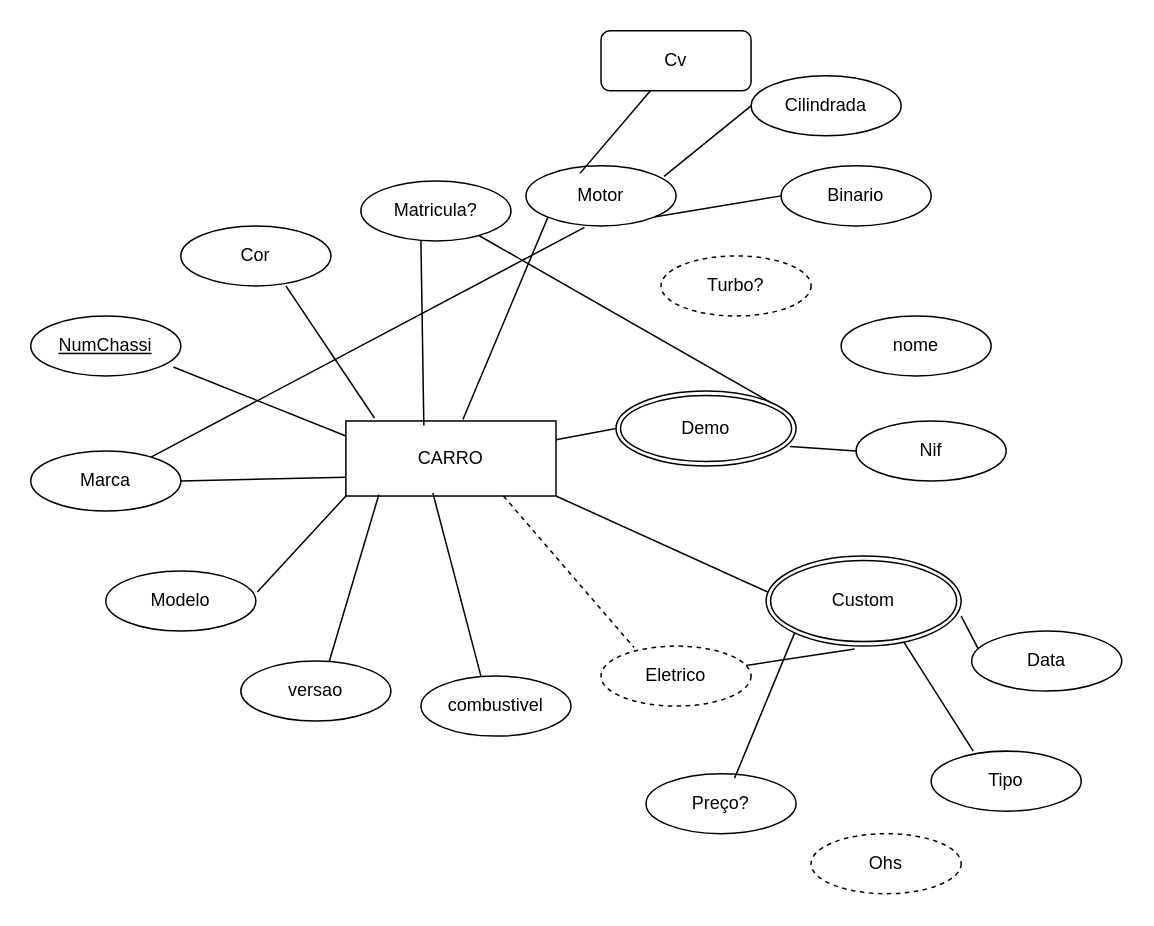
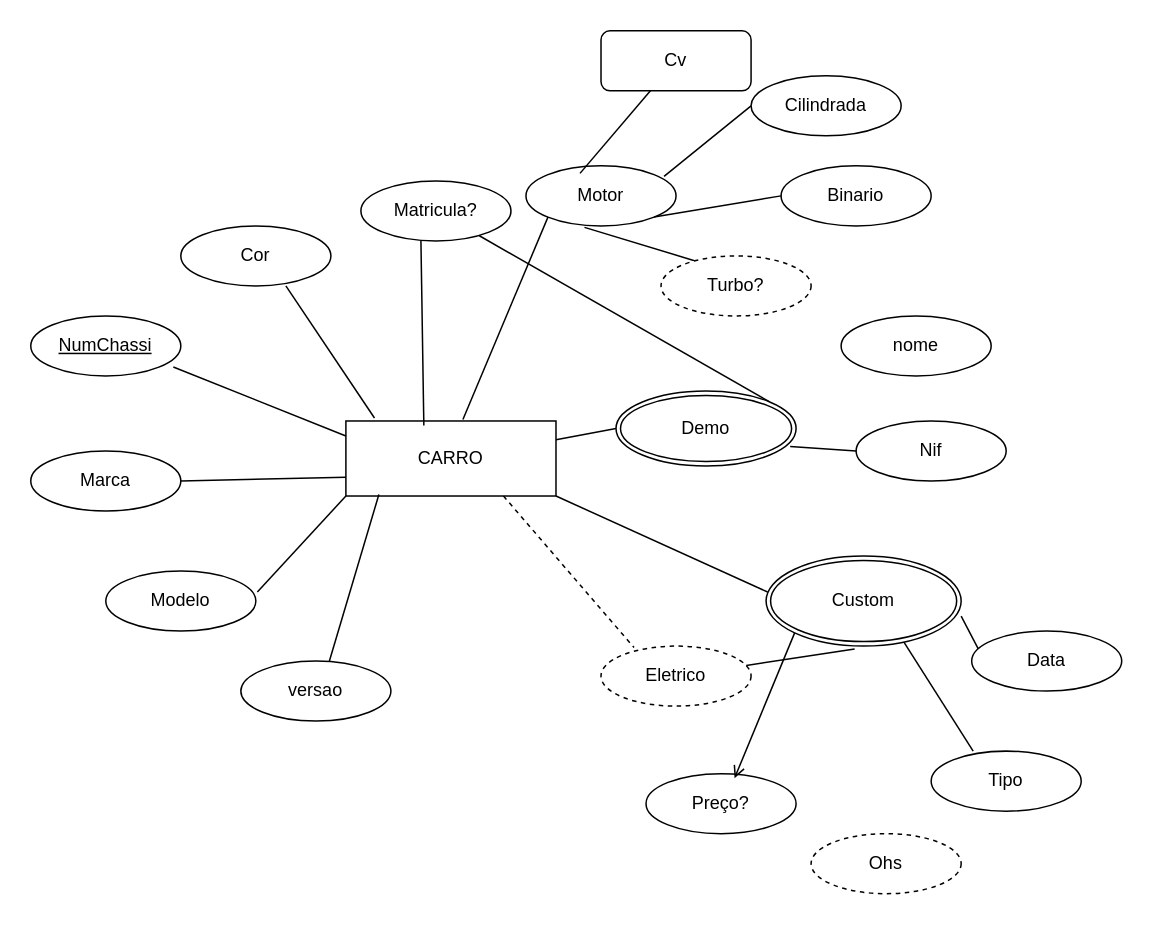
(338, 357) -> (640, 244)
(457, 585) -> none
(496, 706) -> none
(737, 772) -> (737, 772)
